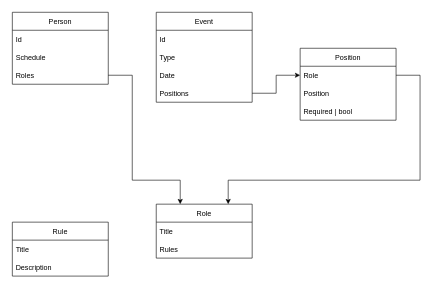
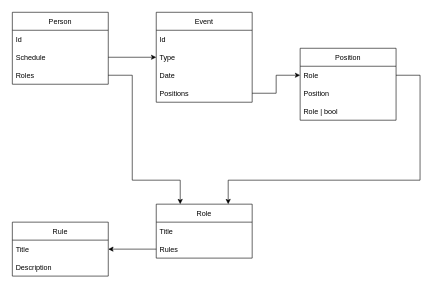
none -> (150, 57)
(329, 112) -> (321, 112)
none -> (113, 249)
